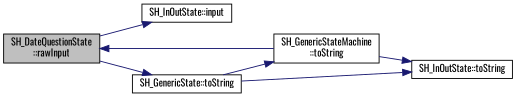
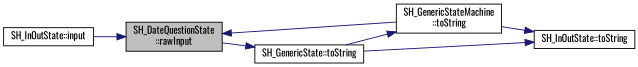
(121, 30) -> (105, 37)
